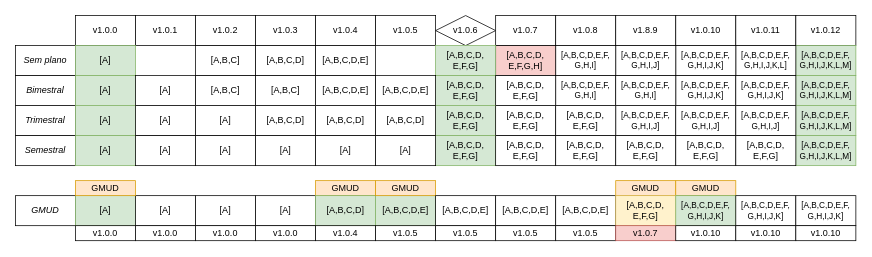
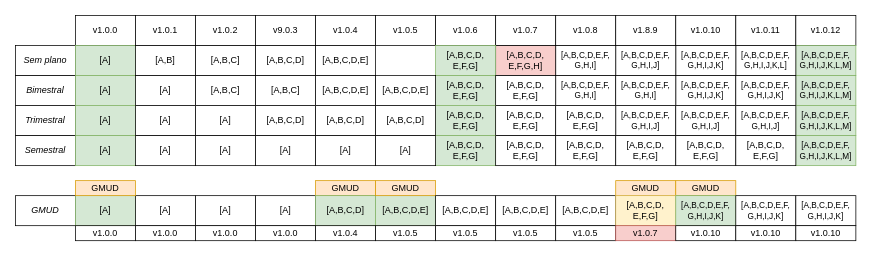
(285, 30) -> (285, 30)
(465, 30) -> (465, 30)
none -> (165, 60)
